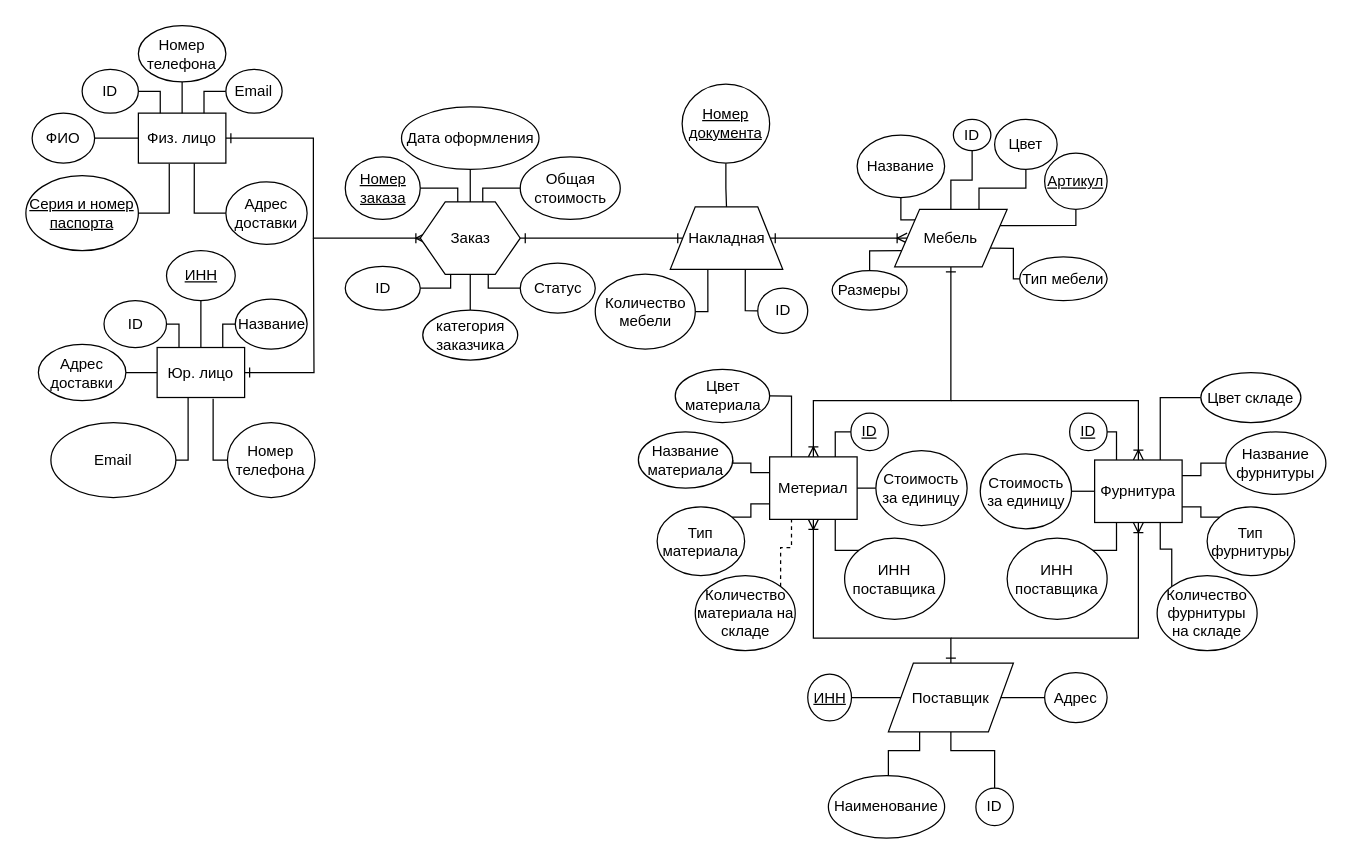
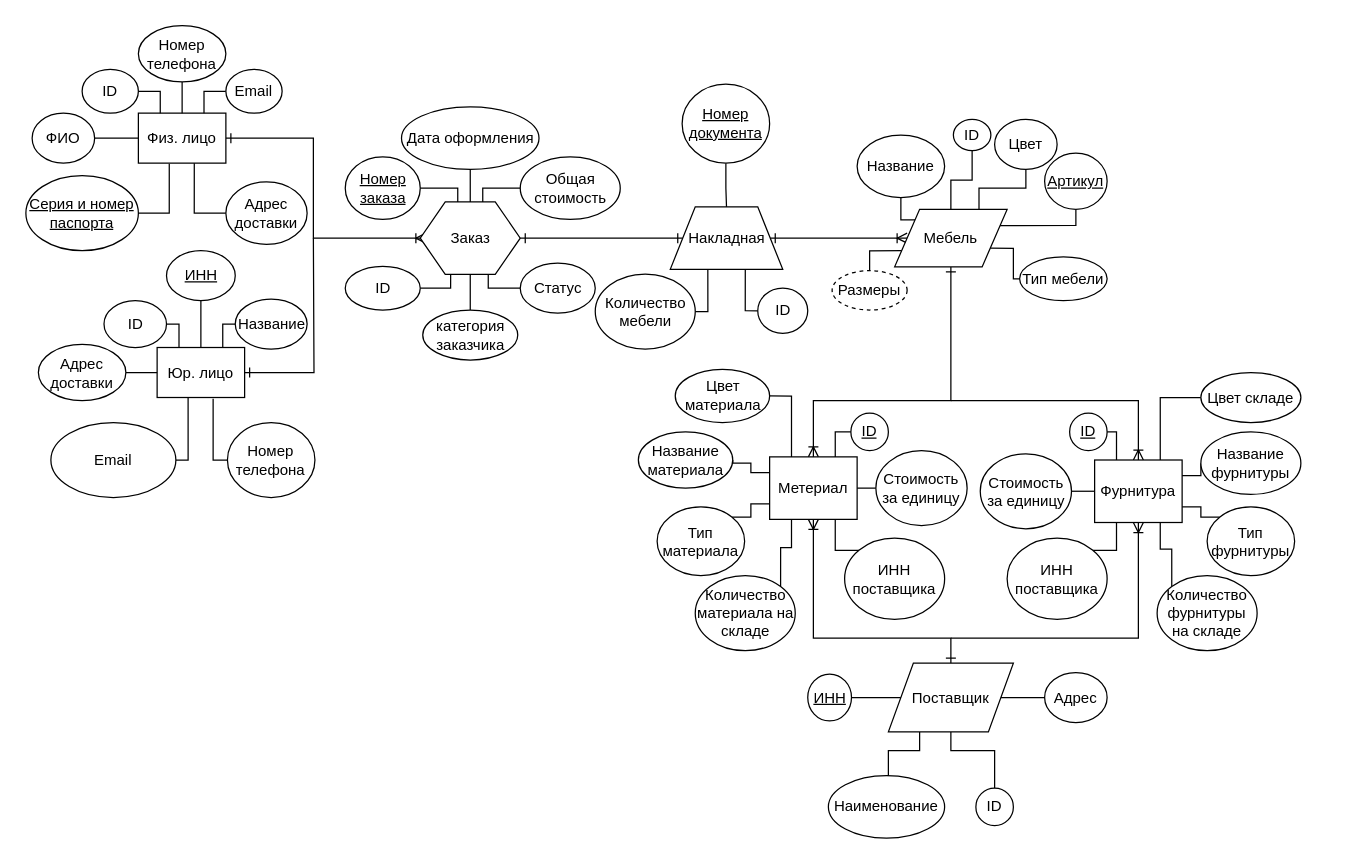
(869, 290) -> (869, 290)
(1276, 463) -> (1251, 463)
(780, 548) -> (780, 548)
